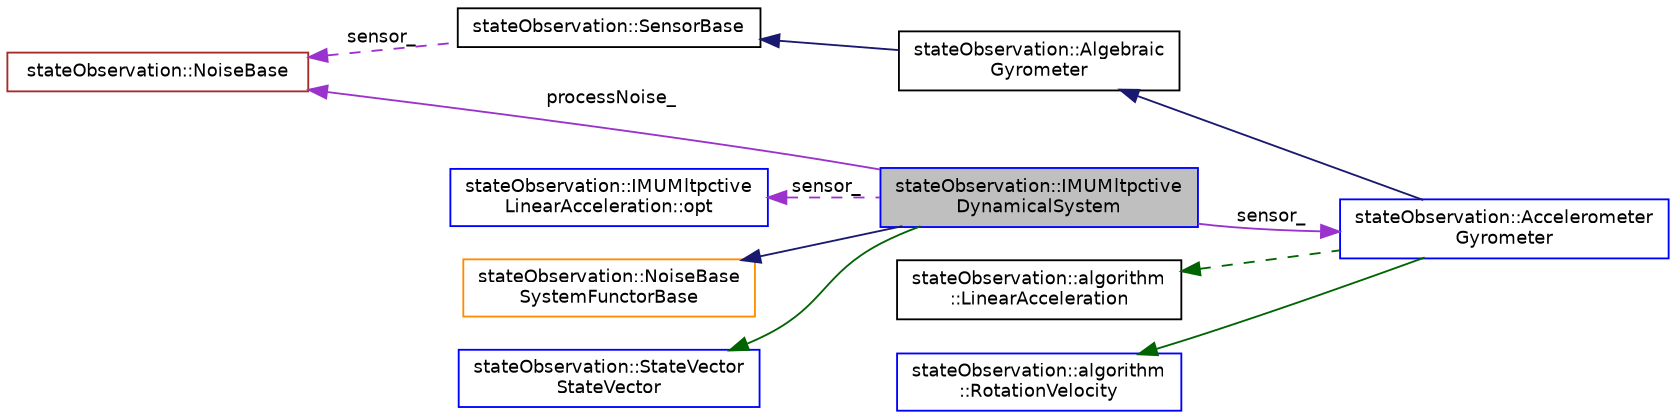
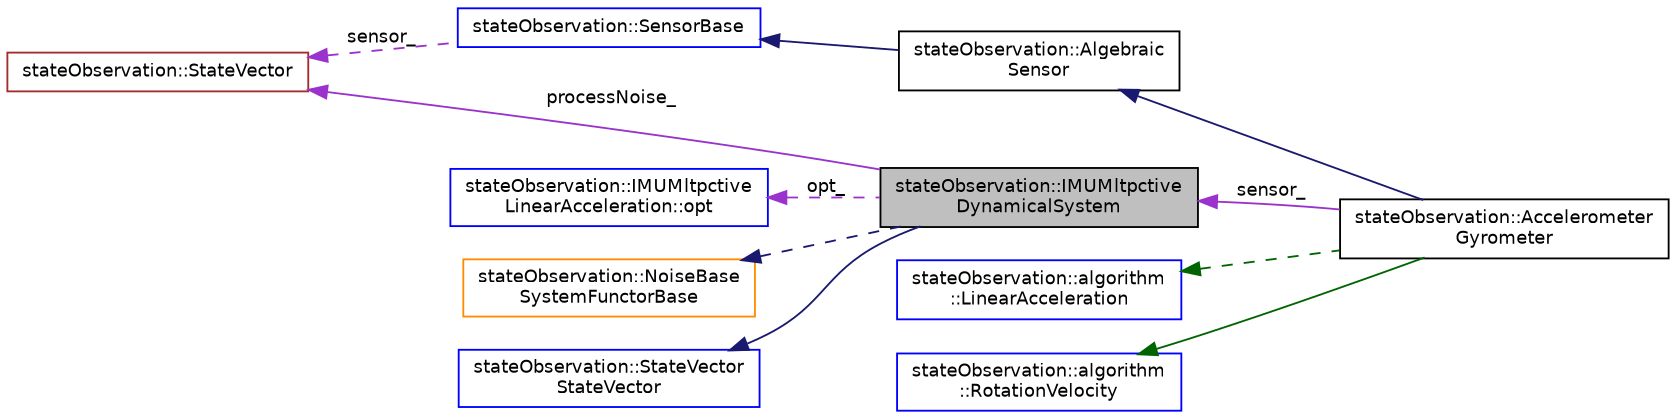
(609, 28) -> (609, 28)
(1039, 61) -> (1039, 61)
(158, 72) -> (158, 72)
(824, 187) -> (824, 187)
(1039, 198) -> (1039, 198)
(1259, 229) -> (1278, 205)
(1504, 229) -> (1504, 229)
(831, 241) -> (831, 241)
(831, 281) -> (831, 281)
(1039, 290) -> (1039, 290)
